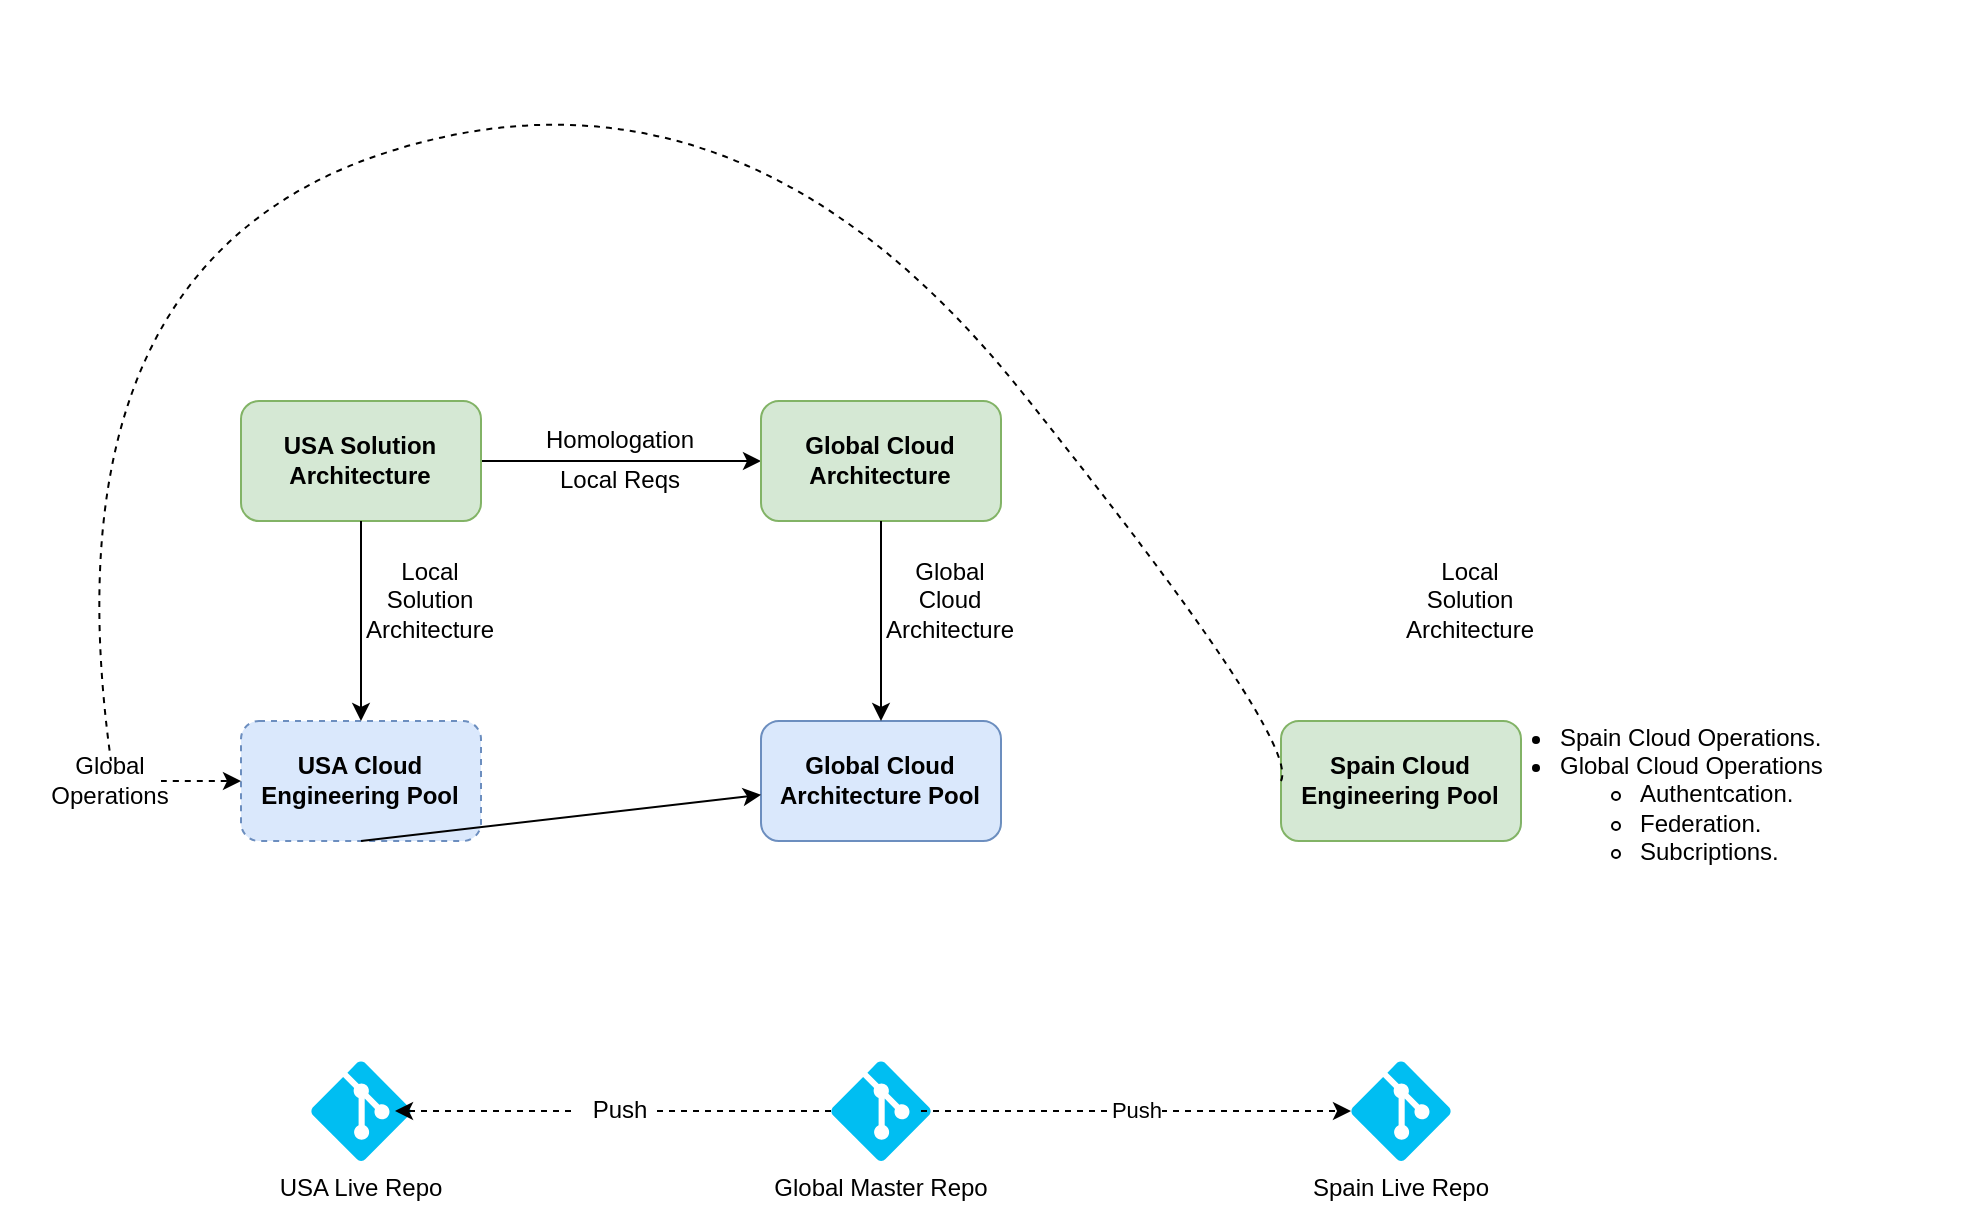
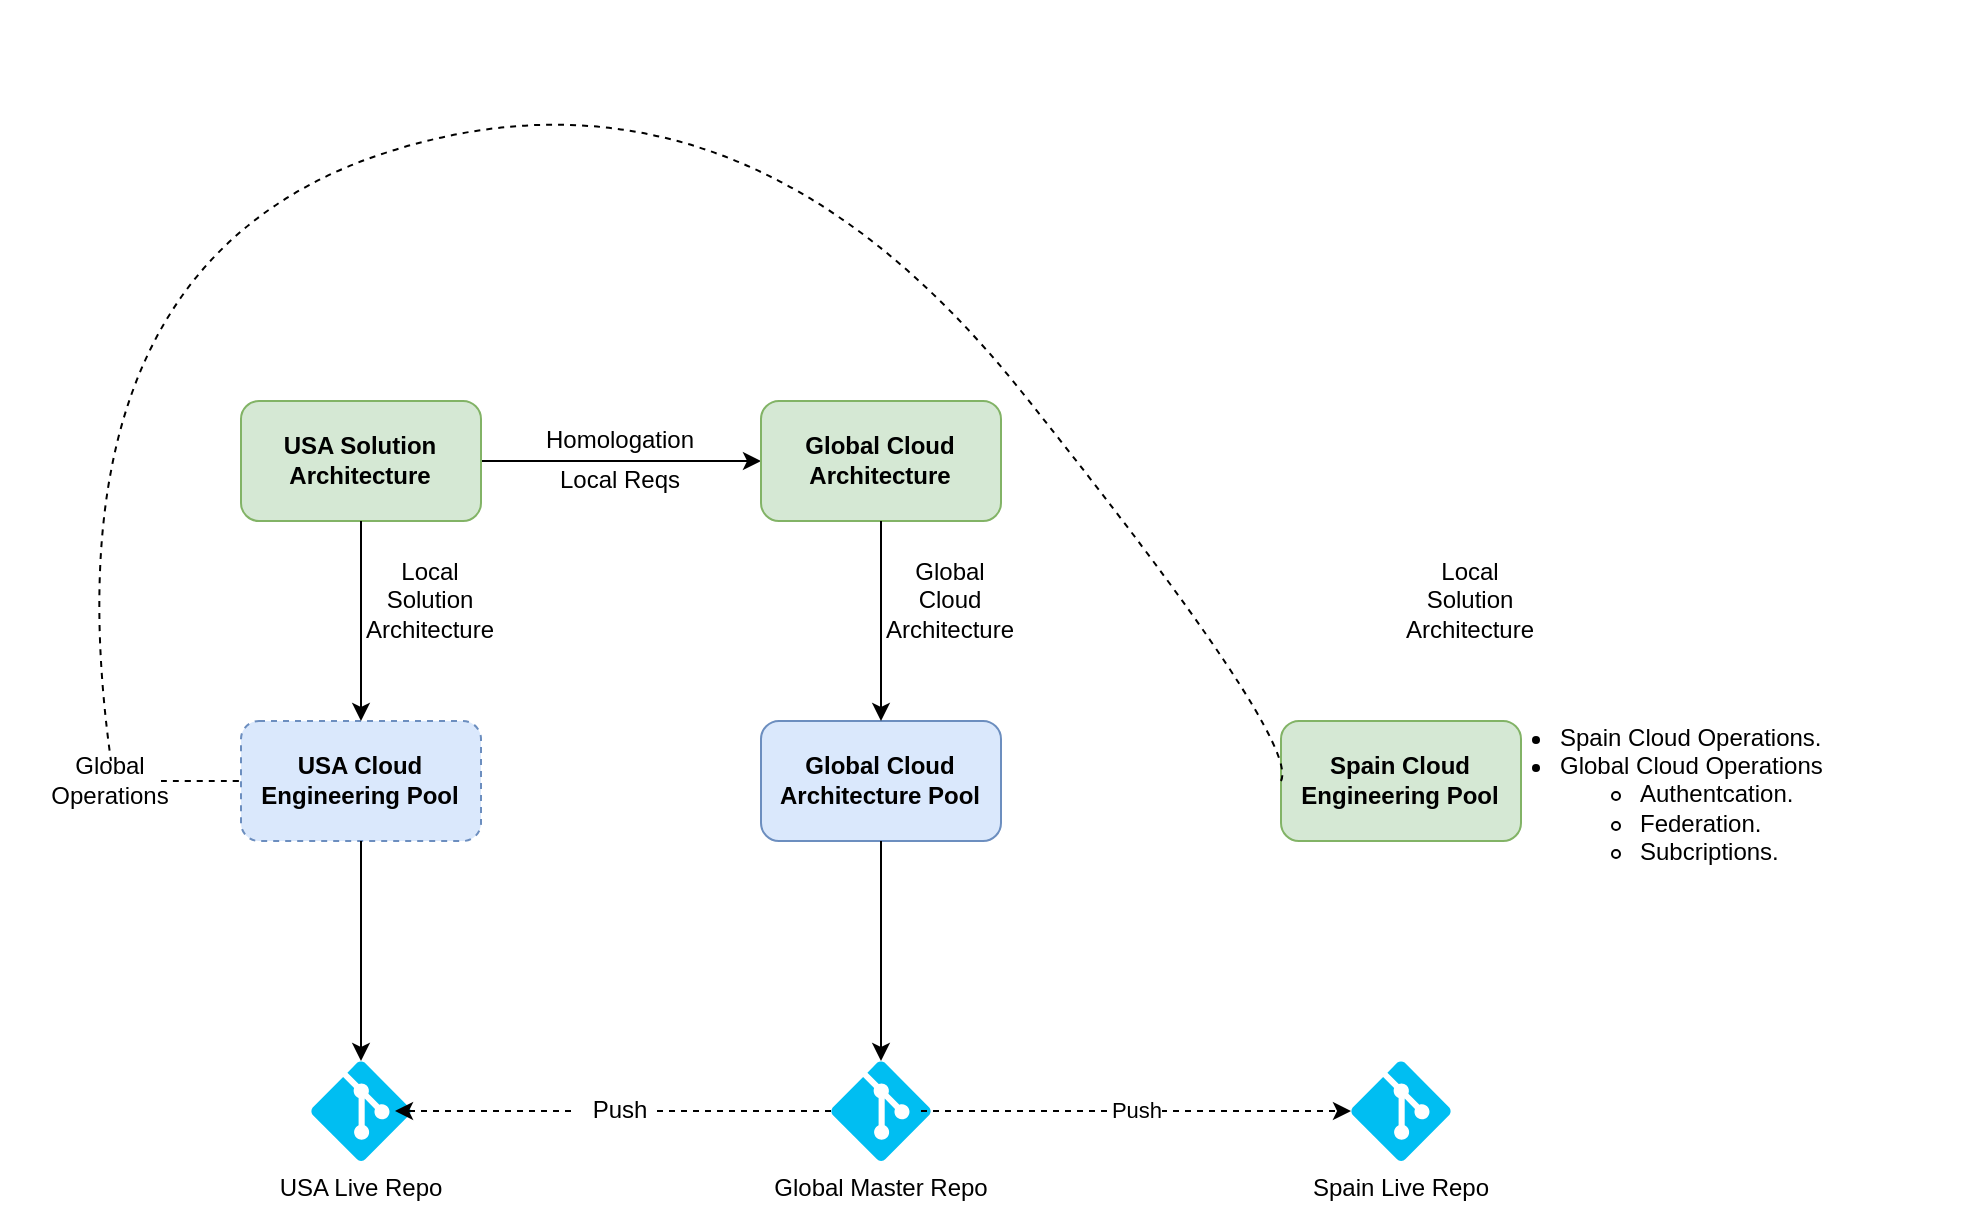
(226, 781) -> (232, 781)
(554, 819) -> (361, 944)
none -> (881, 944)
